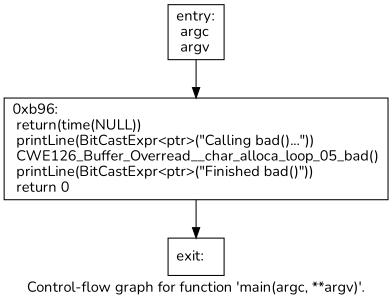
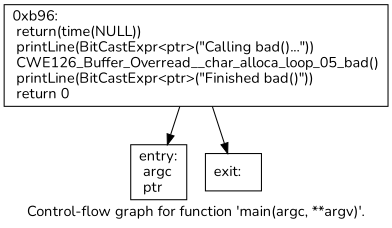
(193, 47) -> (151, 187)
(196, 74) -> (175, 121)
